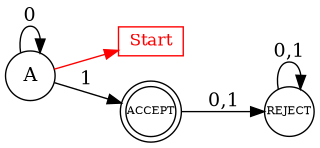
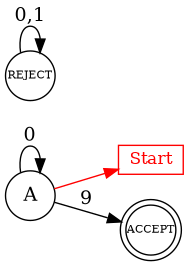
(87, 79) -> (87, 199)
(216, 112) -> none
